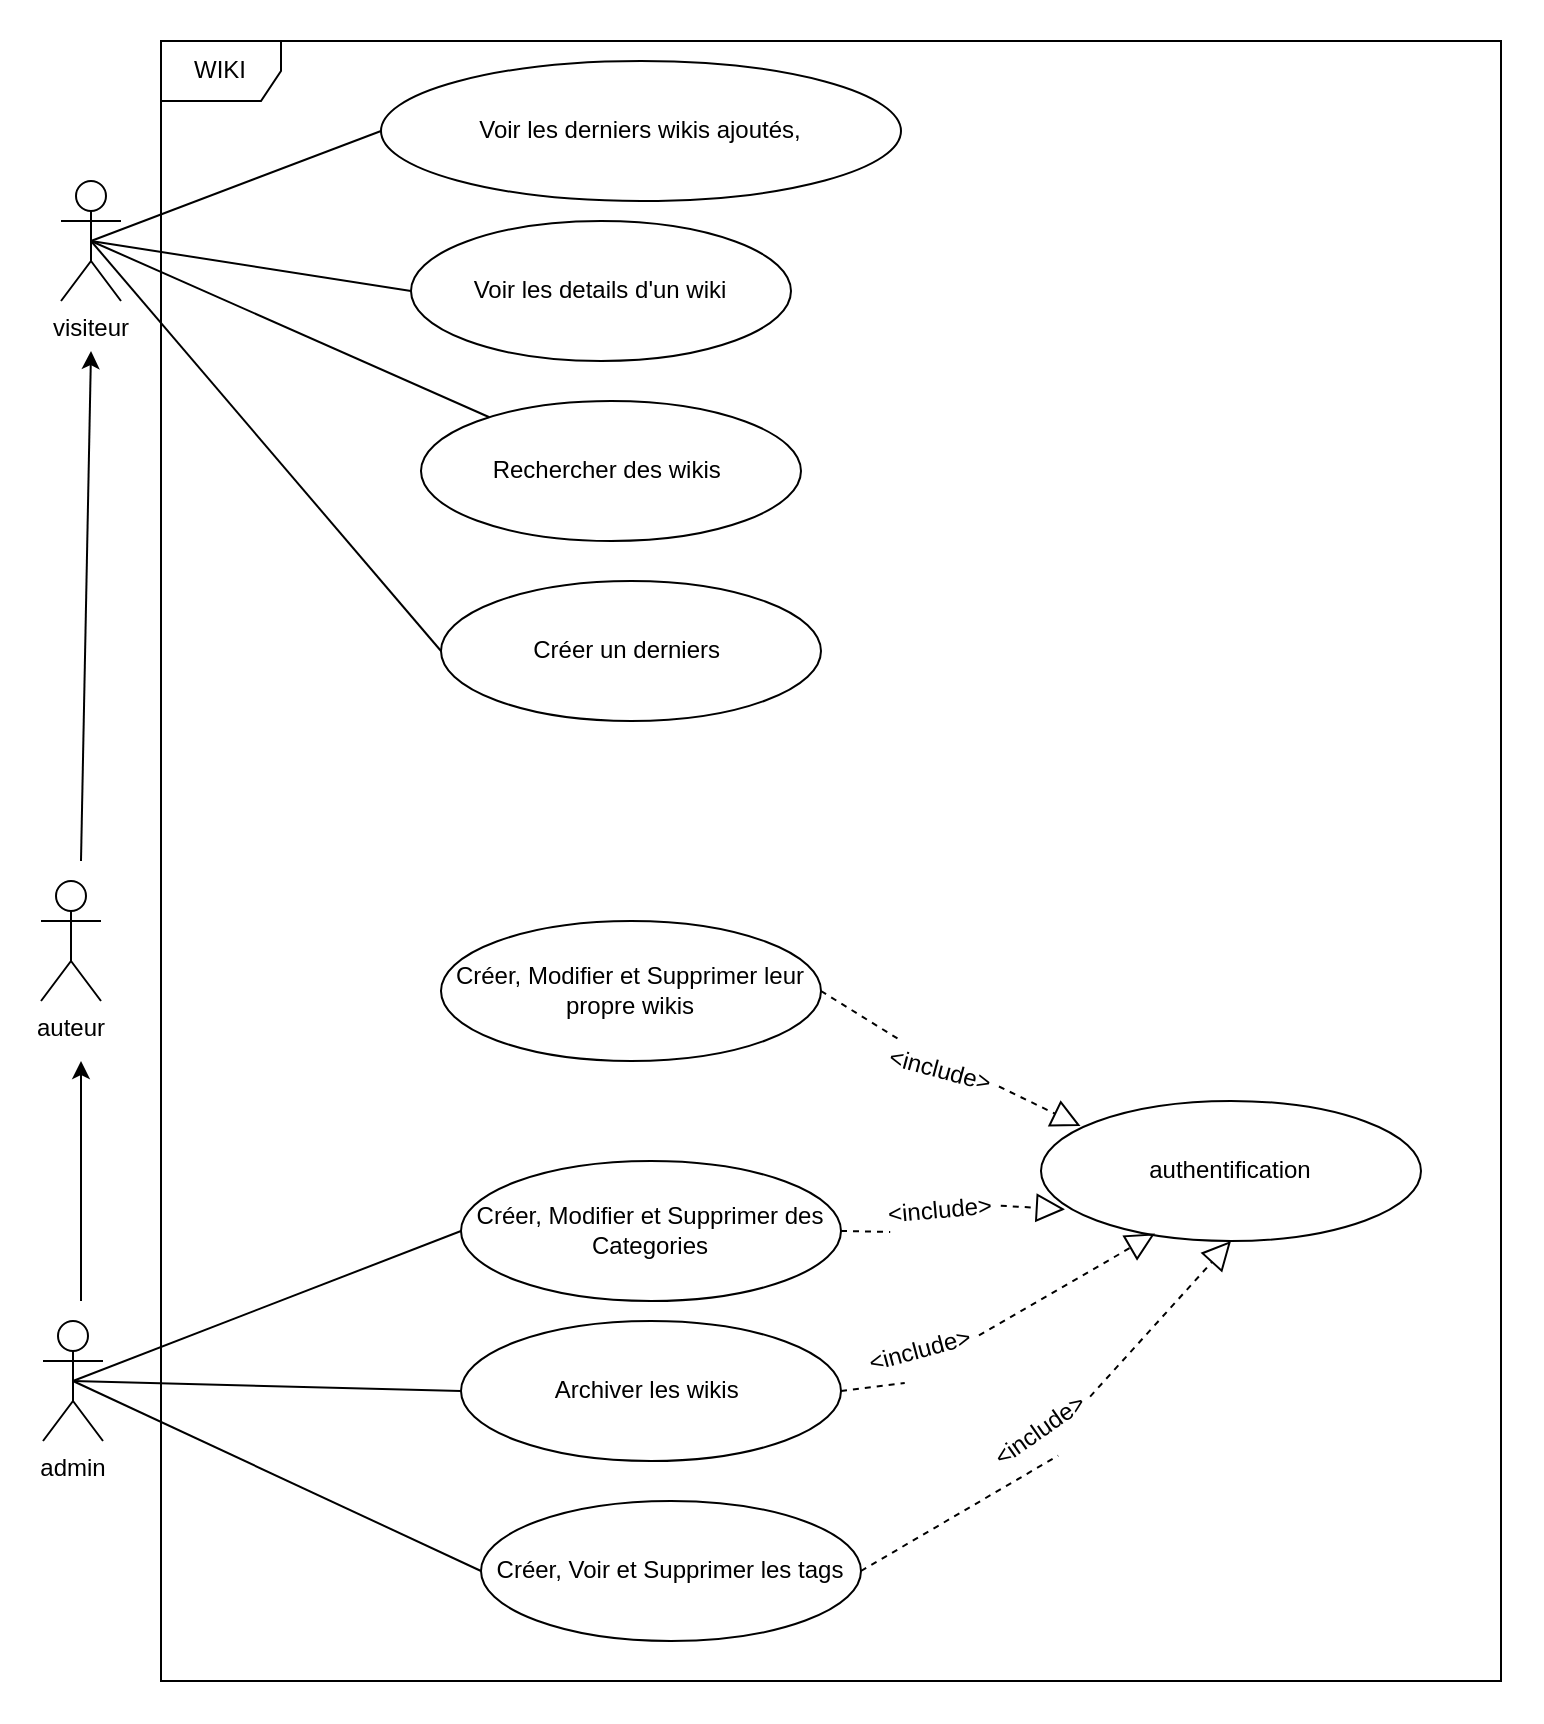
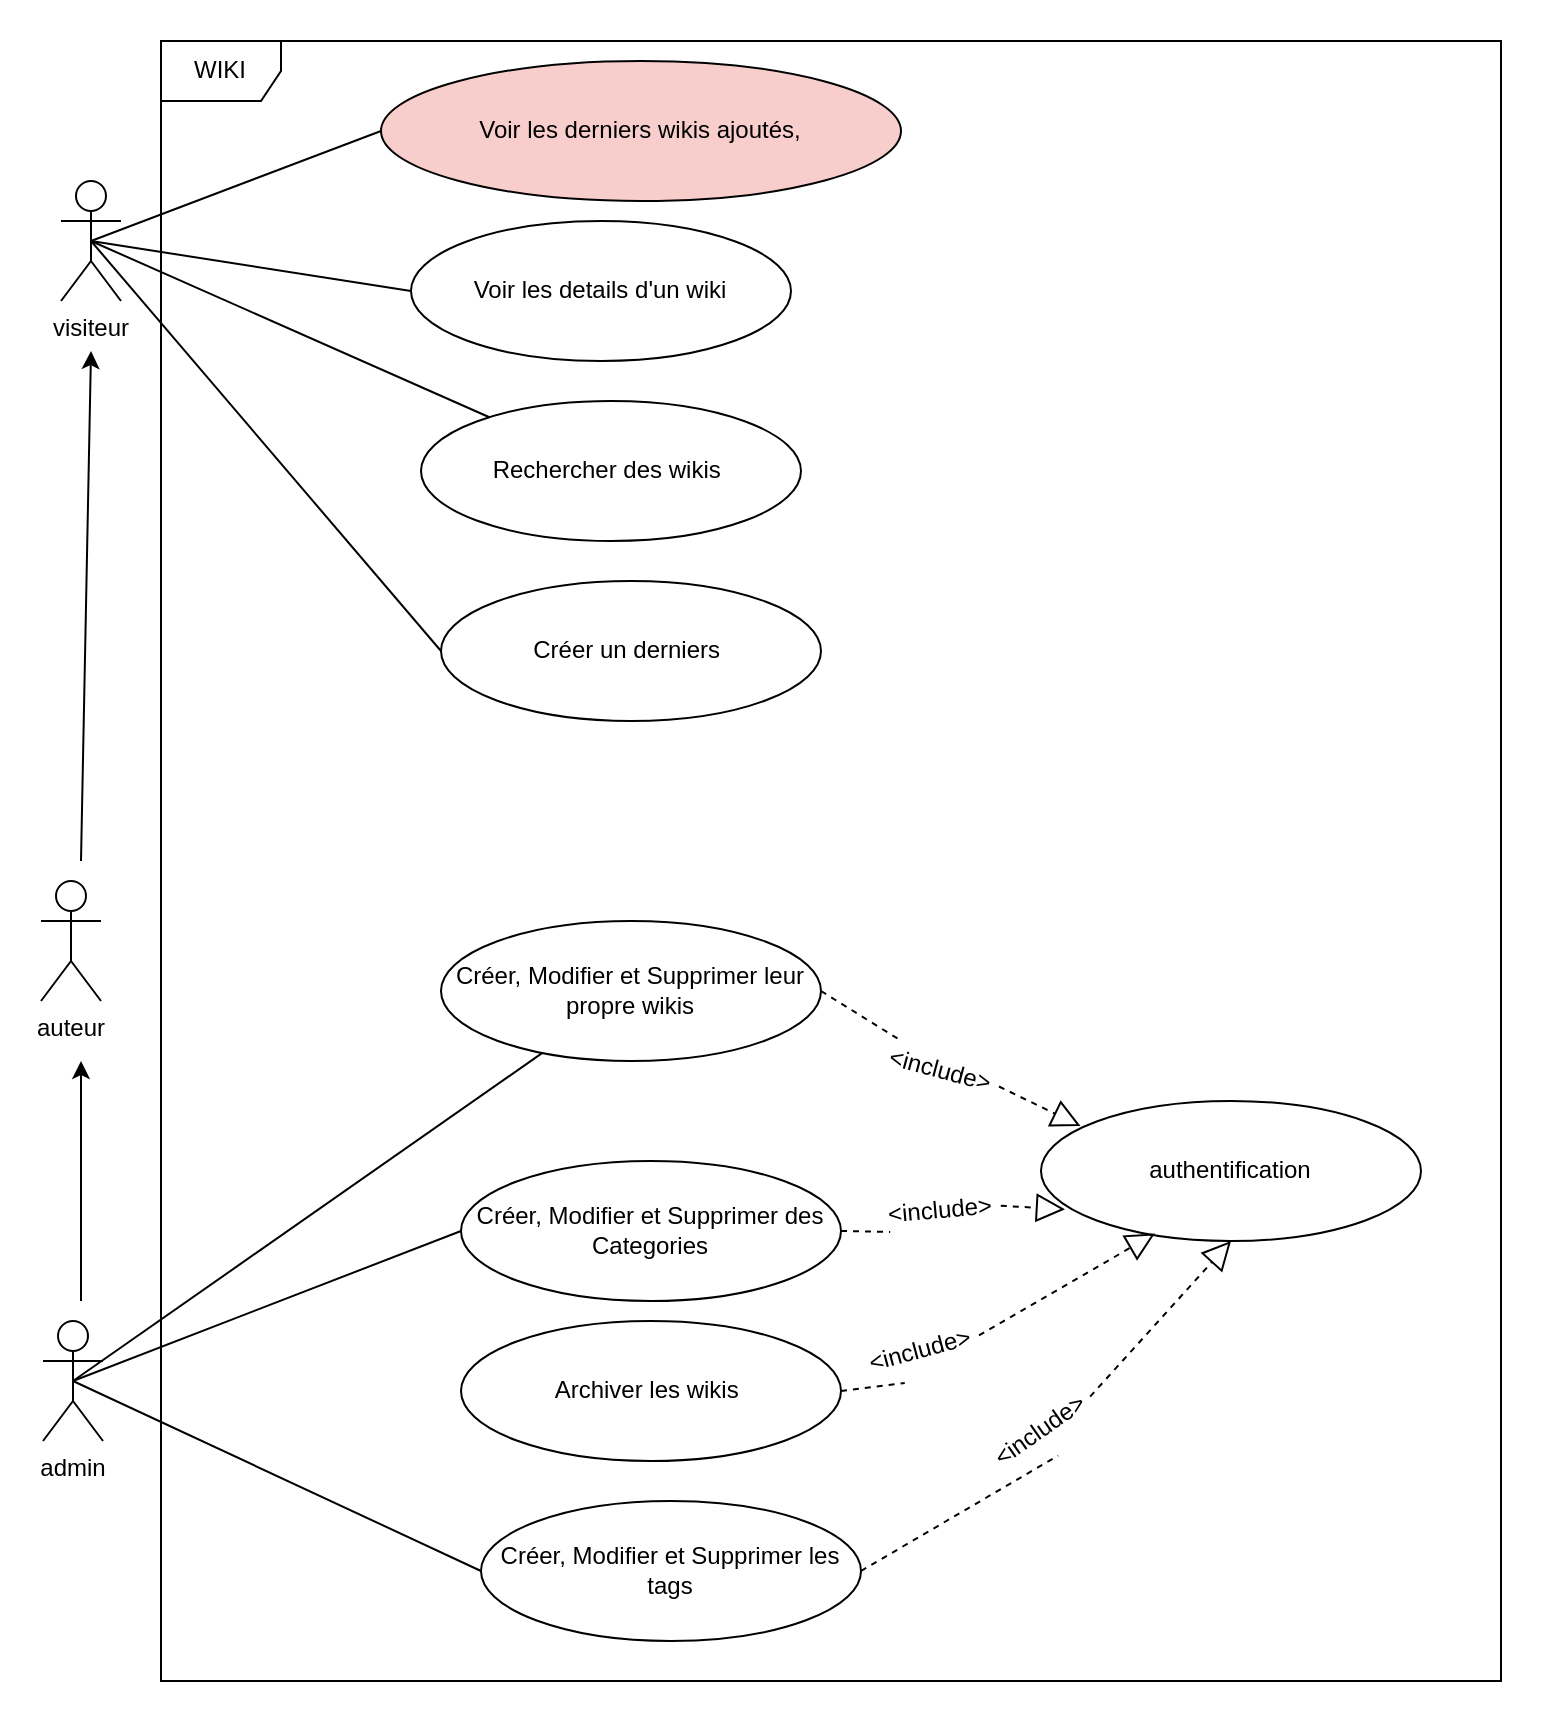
(641, 131) -> (641, 131)
(276, 1386) -> (353, 1185)
(671, 1571) -> (671, 1571)
